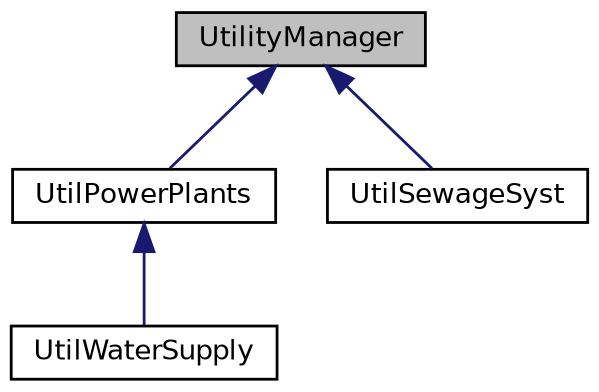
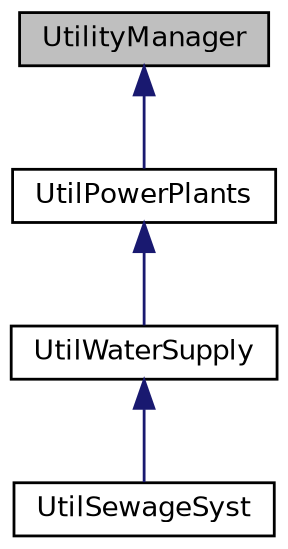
(389, 127) -> (144, 446)
